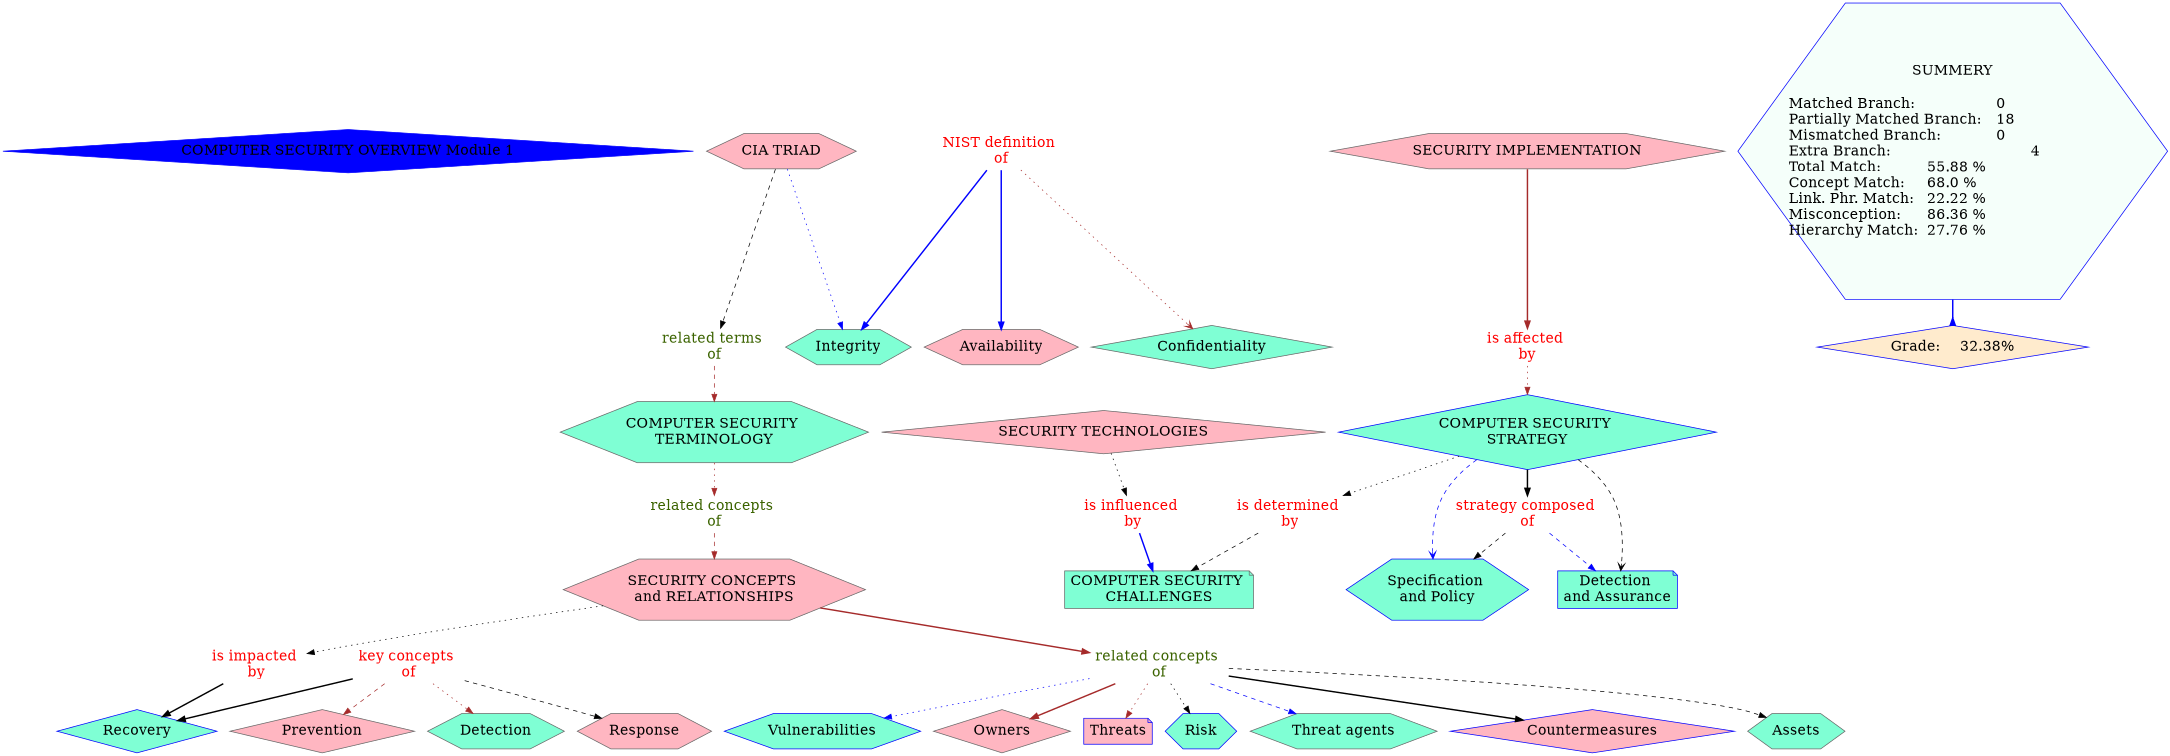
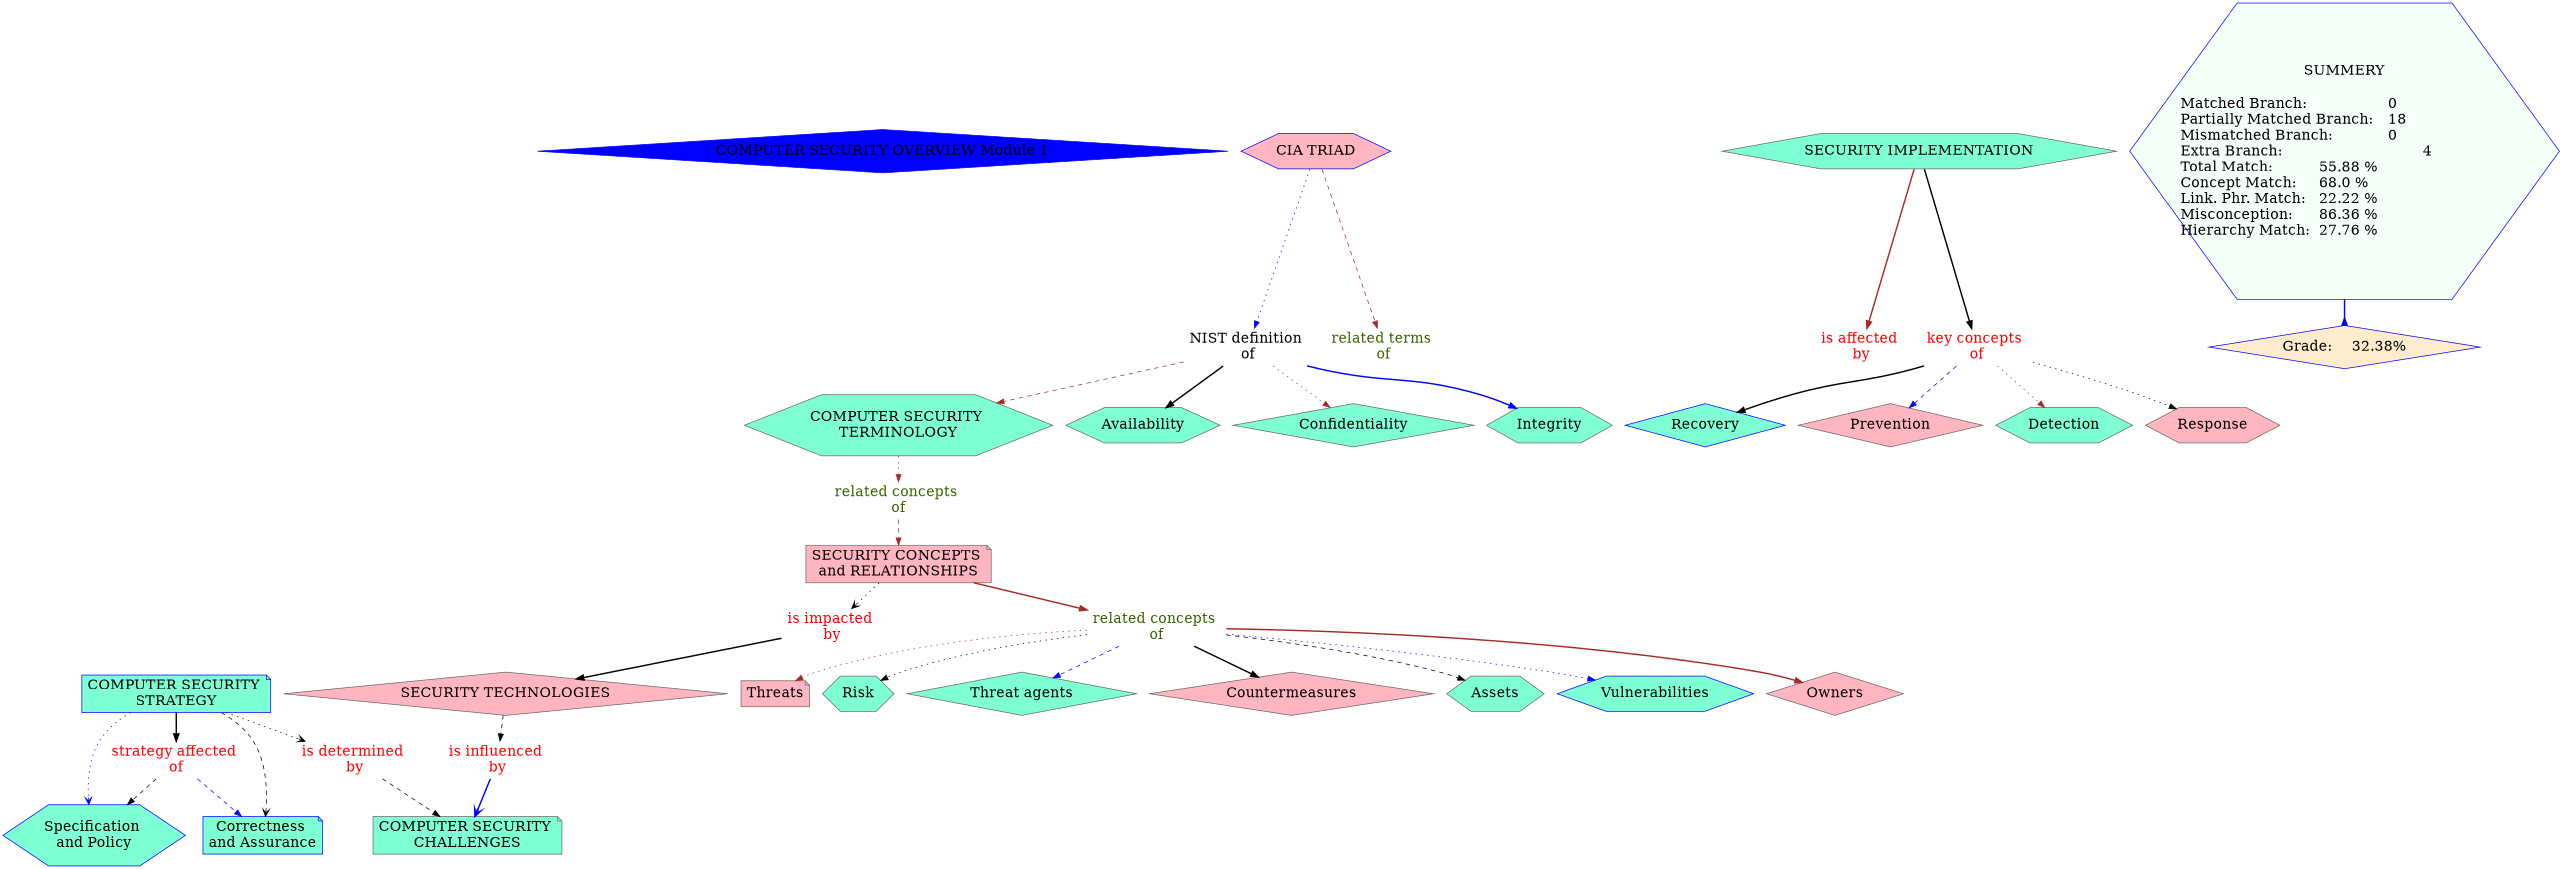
(781, 151) -> (1316, 151)
(1001, 151) -> (1248, 347)
(1527, 151) -> (1919, 151)
(749, 245) -> (1348, 245)
none -> (1947, 245)
(814, 246) -> (1283, 245)
(1001, 246) -> (1198, 385)
(1104, 247) -> (1299, 385)
(1001, 347) -> (1143, 425)
(1527, 376) -> none
(714, 380) -> (1094, 382)
(1527, 432) -> (176, 694)
(1118, 471) -> (502, 725)
(1405, 475) -> (262, 726)
(1441, 499) -> (96, 748)
(1527, 514) -> (176, 760)
(1145, 548) -> (484, 794)
(714, 590) -> (899, 564)
(1618, 590) -> (263, 835)
(458, 627) -> (868, 593)
(367, 697) -> (1936, 384)
(196, 698) -> (683, 658)
(530, 698) -> (2102, 382)
(1118, 731) -> (775, 694)
(1201, 731) -> (858, 694)
(1344, 731) -> (1022, 694)
(1592, 731) -> (1291, 694)
